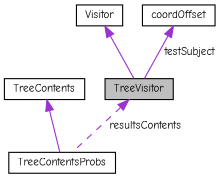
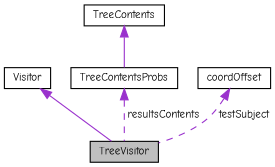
(156, 57) -> (196, 127)
(96, 130) -> (124, 121)
